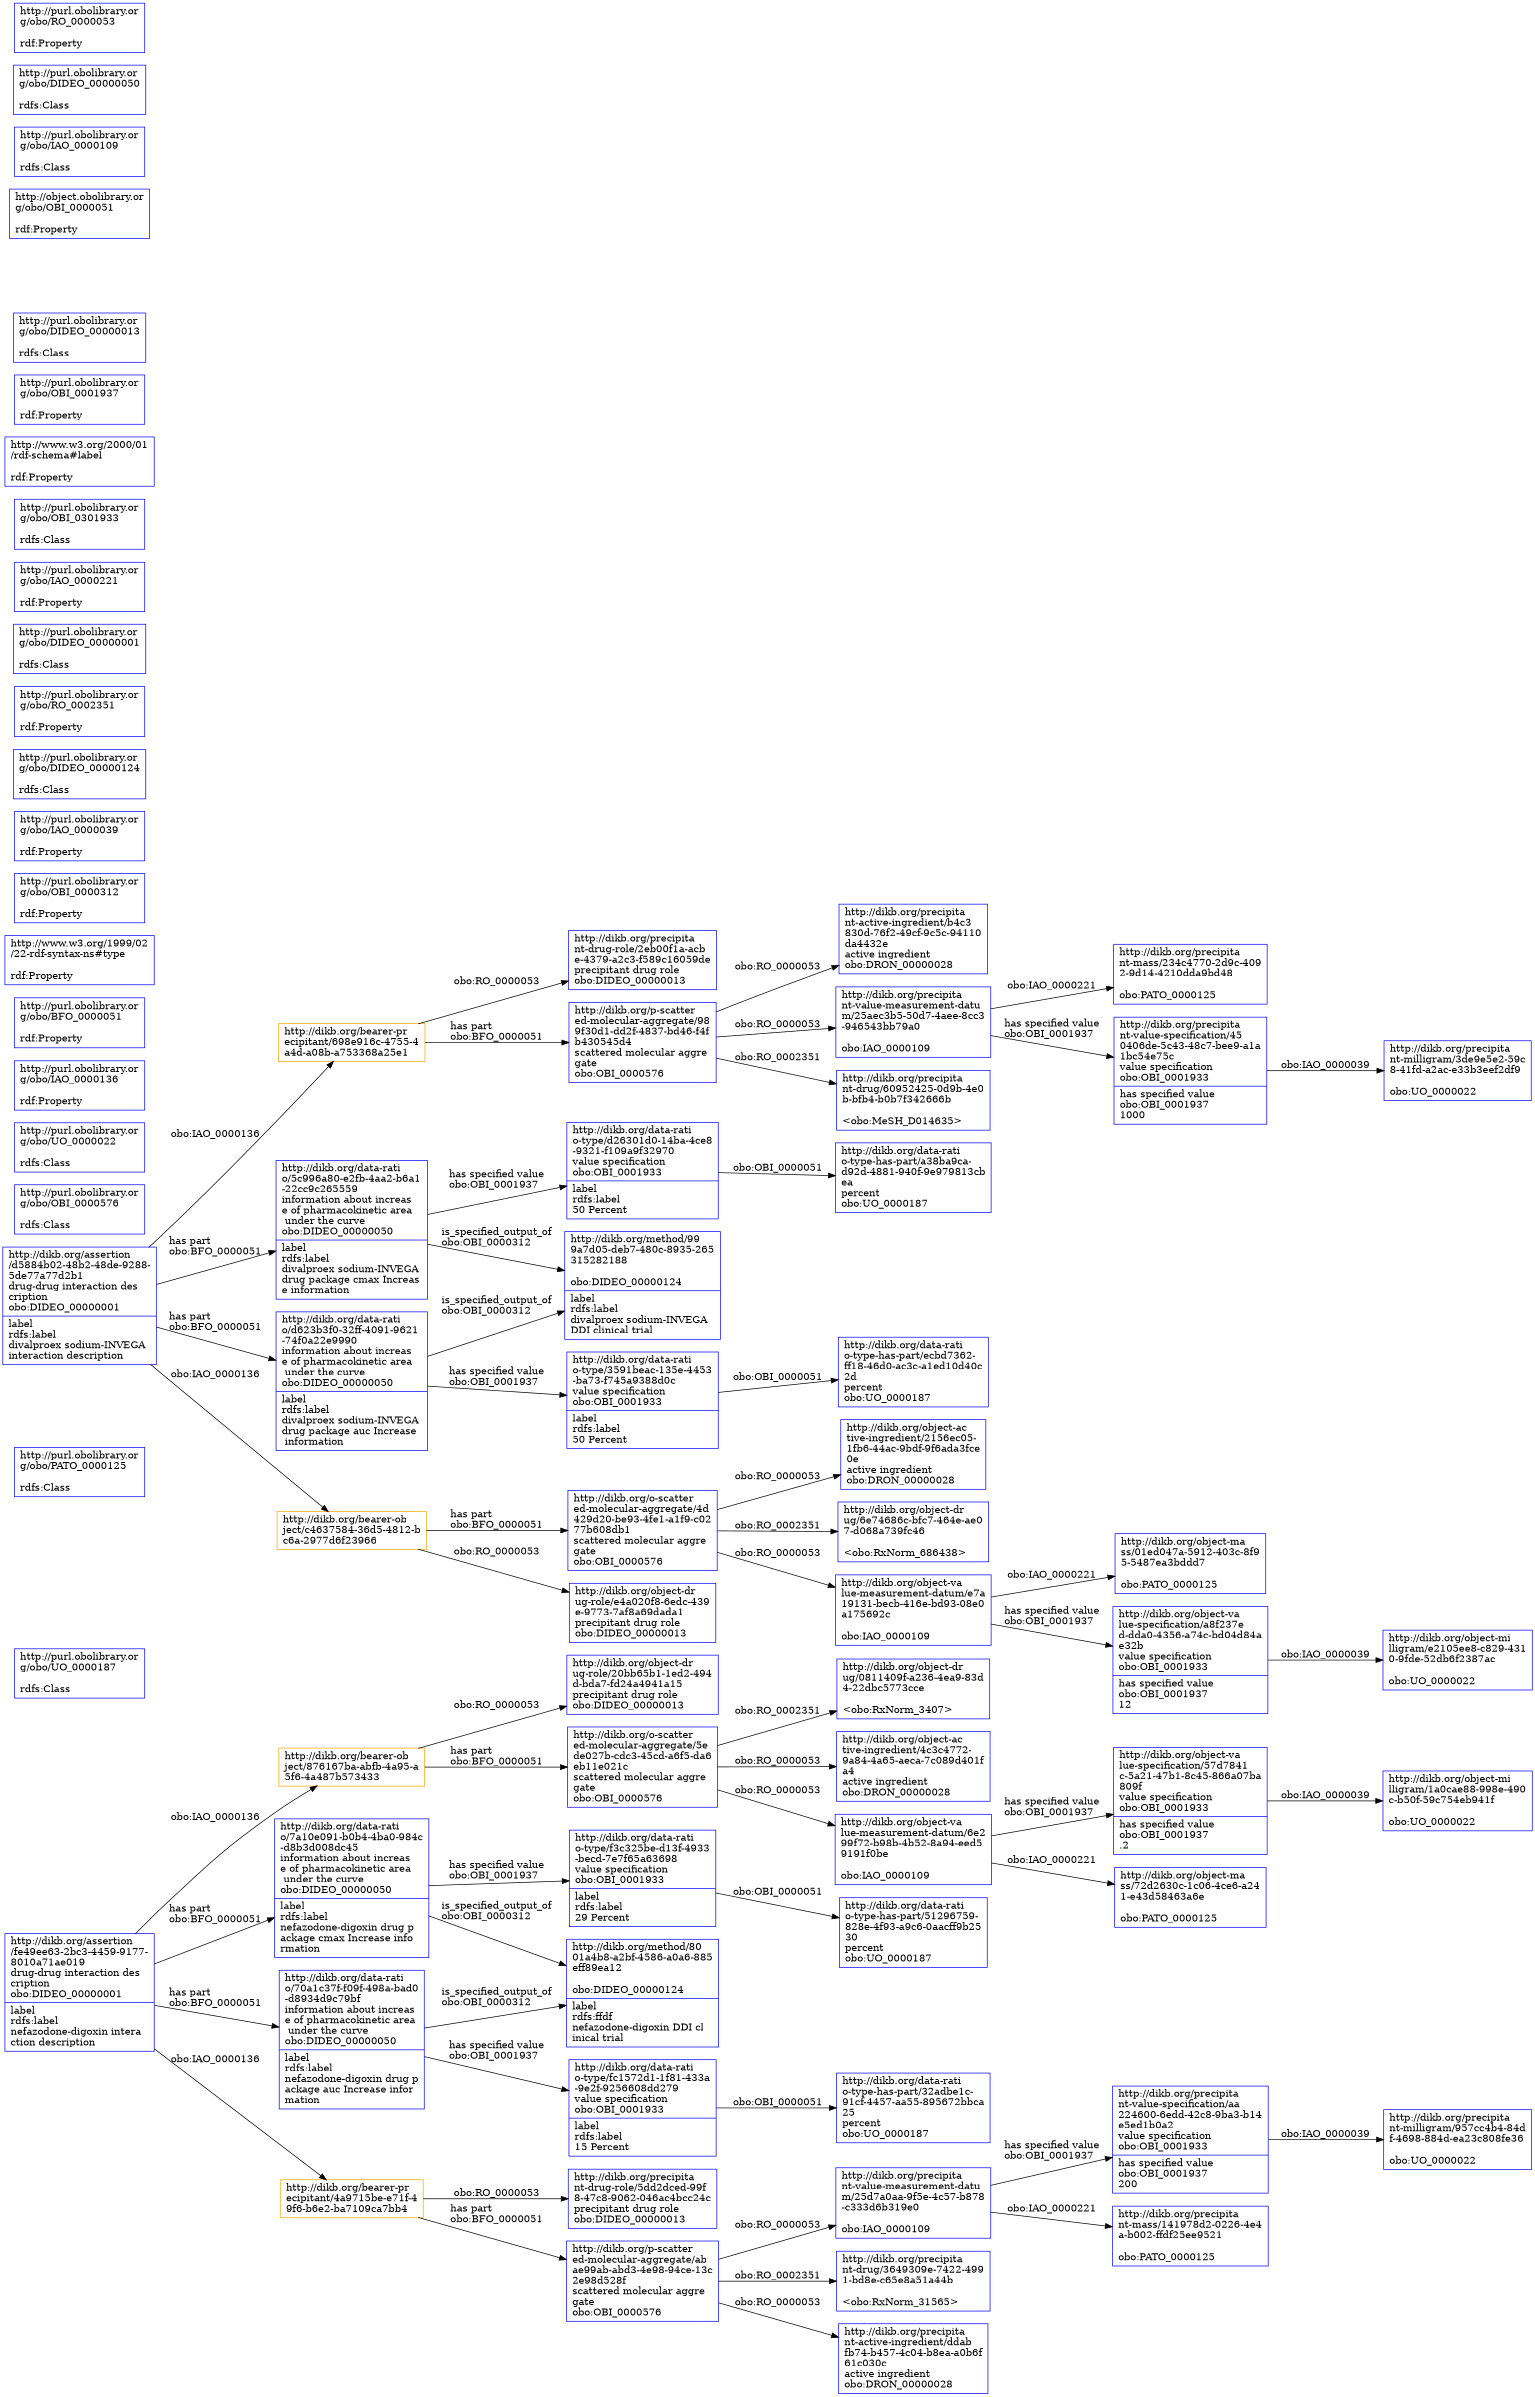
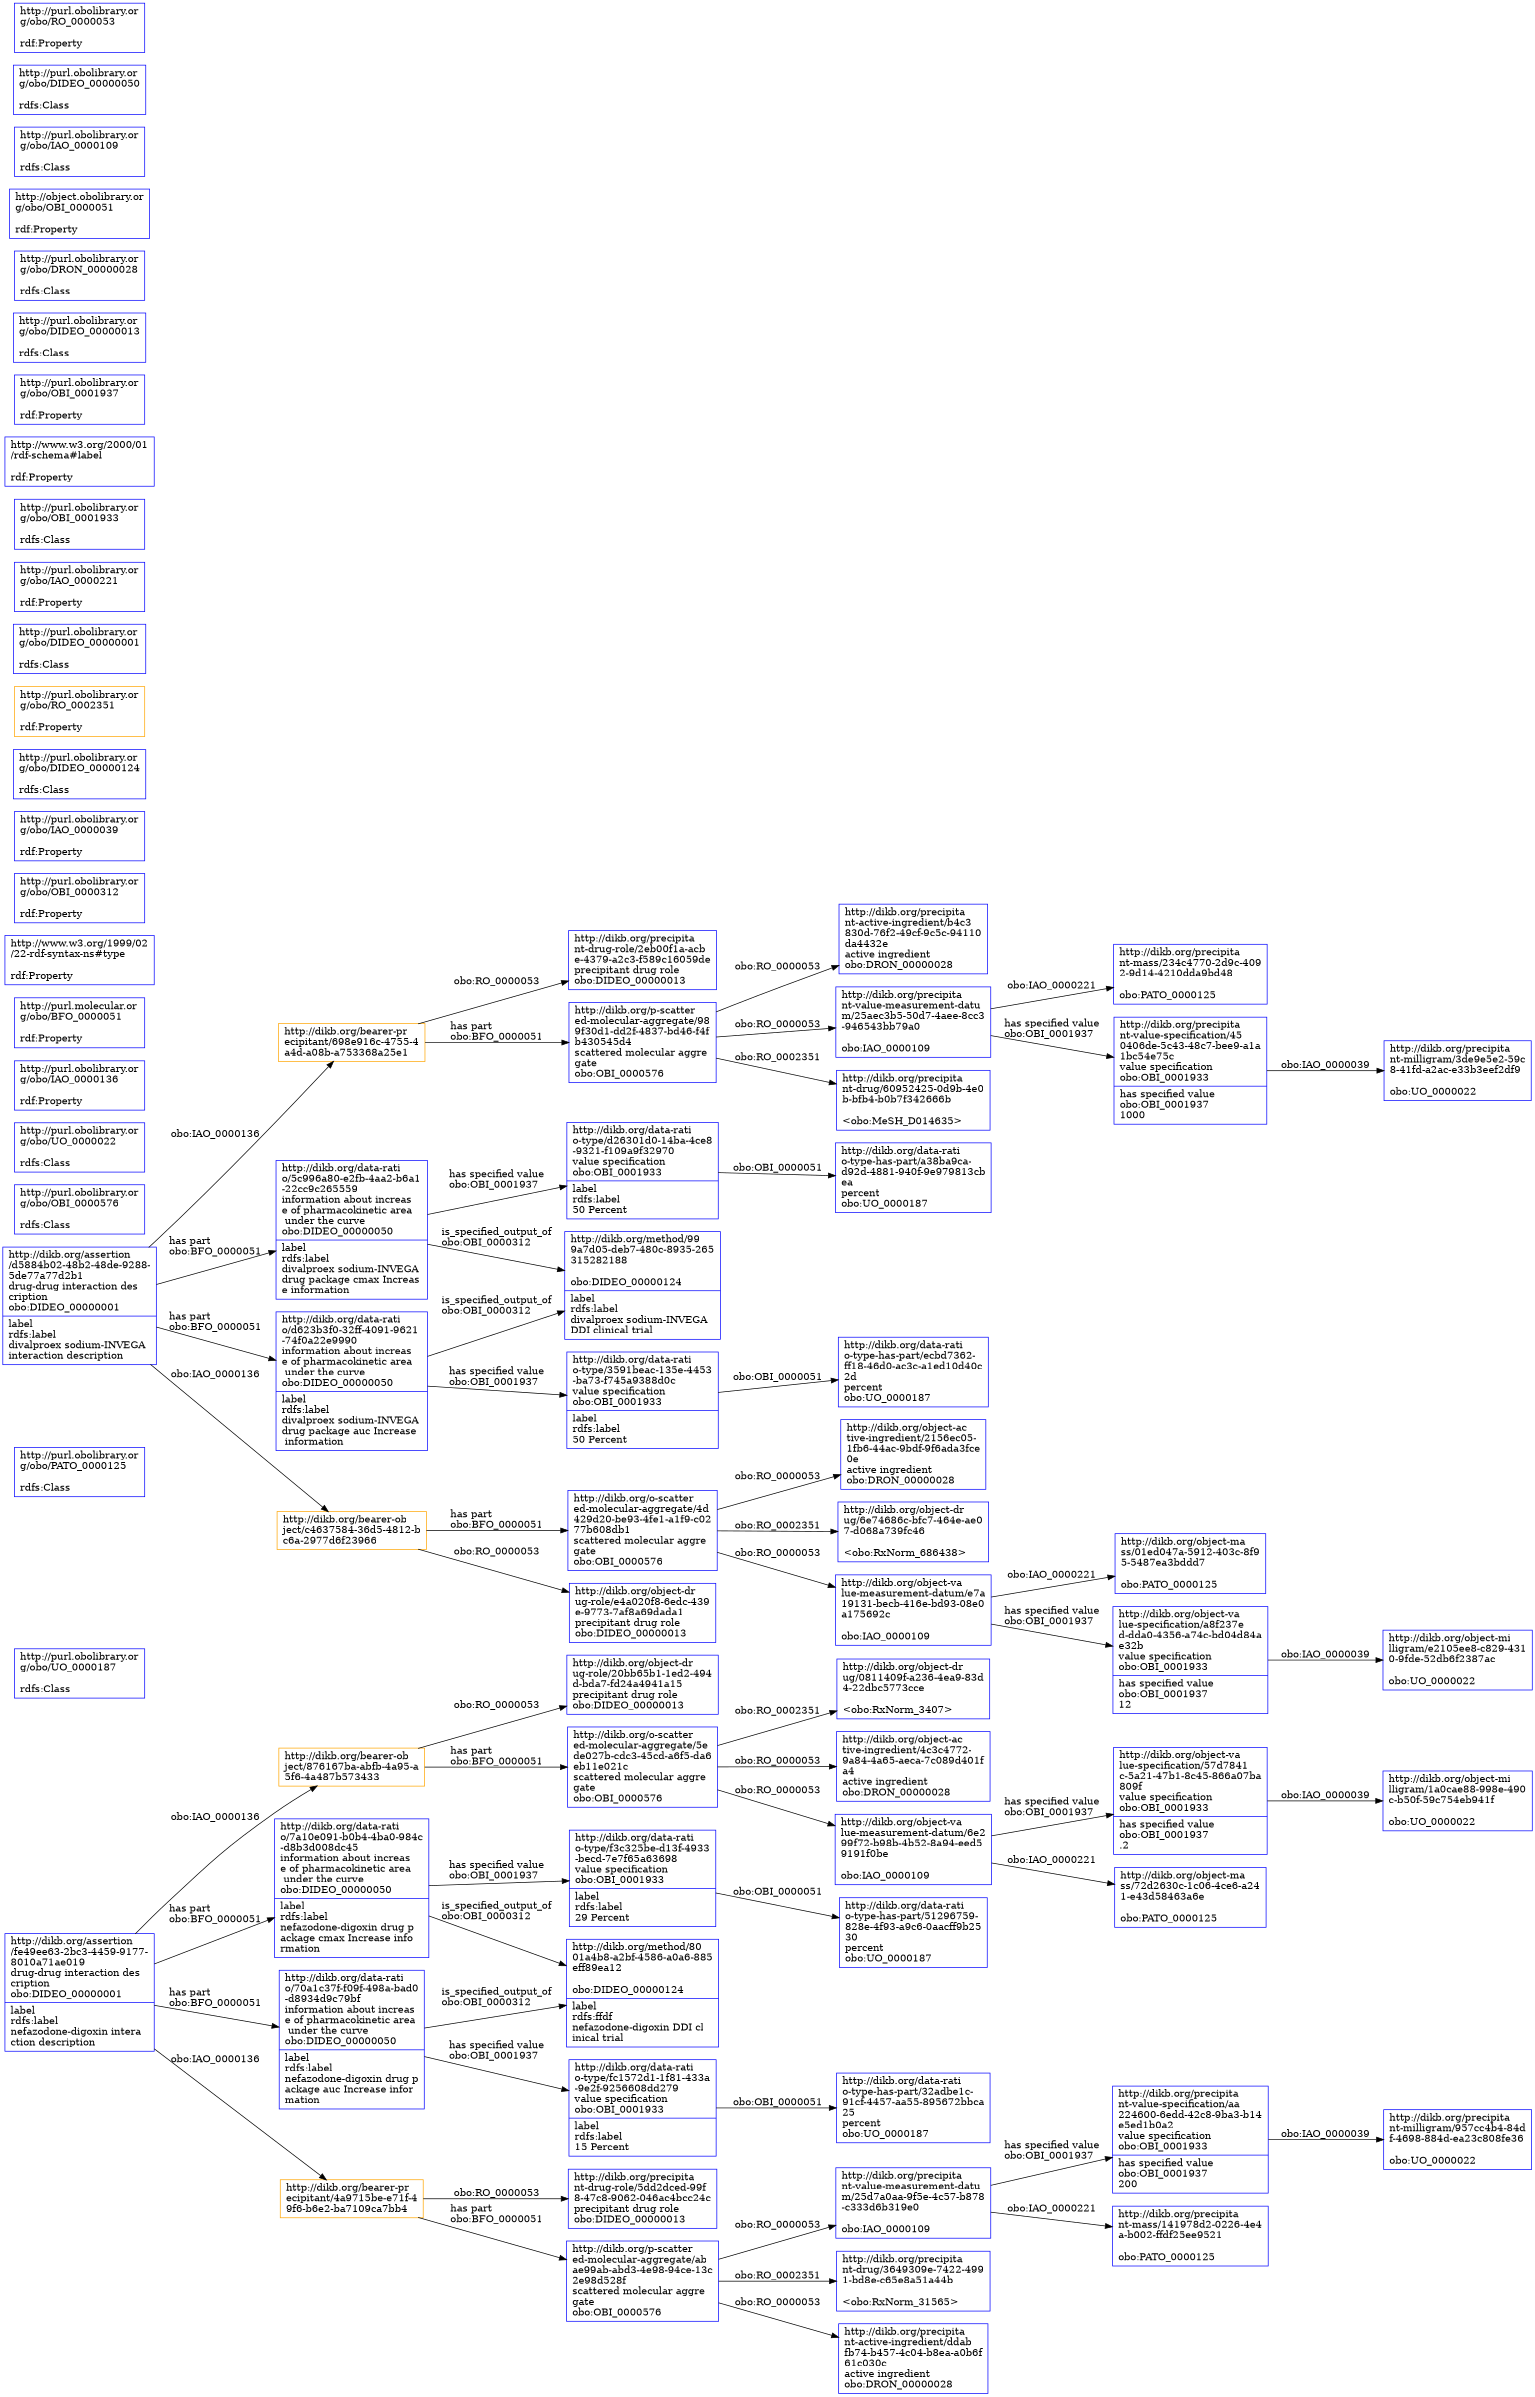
none -> (80, 276)
(80, 524) -> (80, 524)
(80, 712) -> (80, 712)
(80, 1023) -> (80, 1023)
